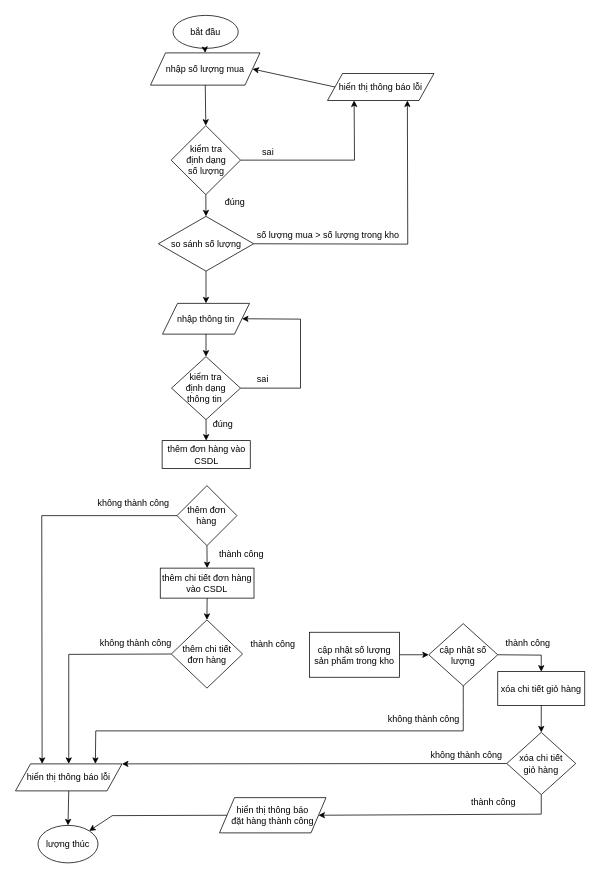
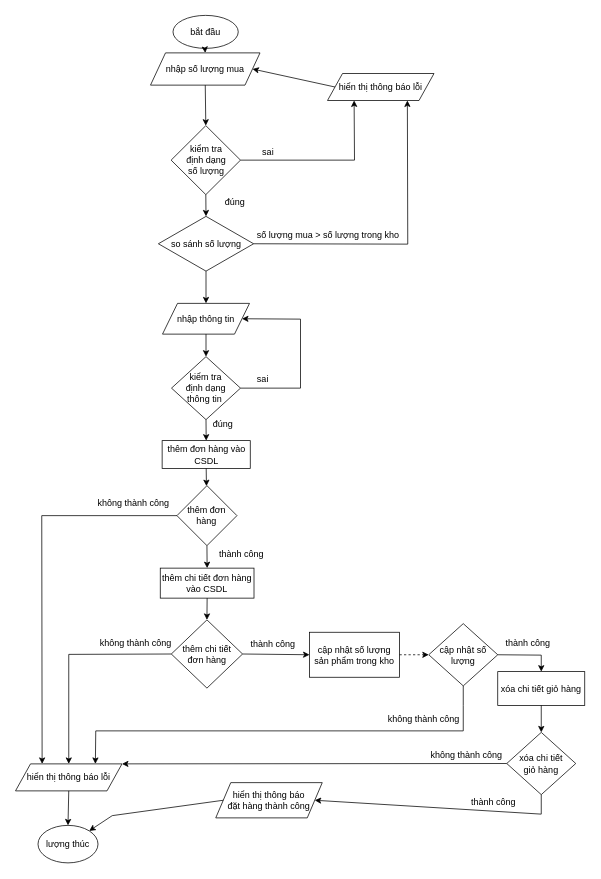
none -> (206, 475)
none -> (281, 654)
(412, 655) -> (412, 655)
(273, 815) -> (269, 800)
